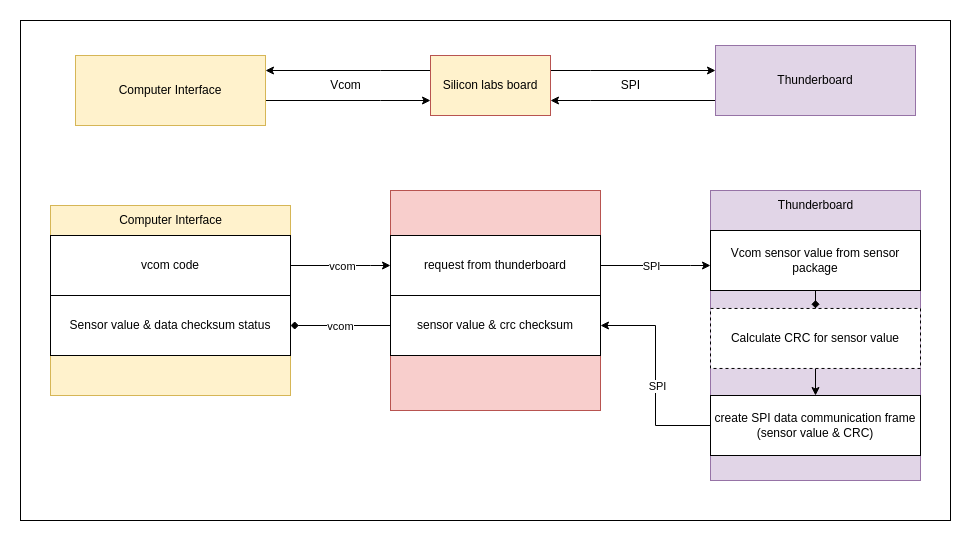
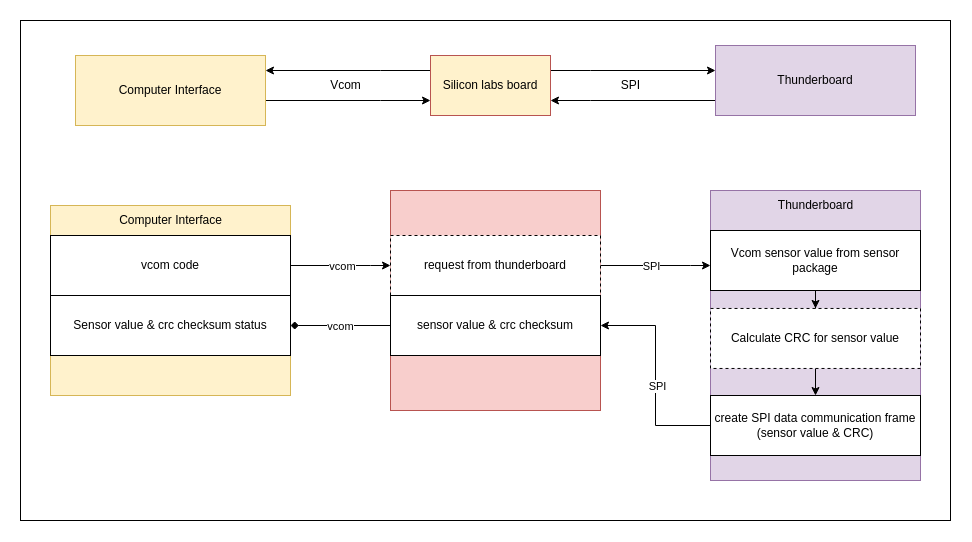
(496, 266) -> (496, 266)
(816, 299) -> (816, 300)
(171, 326) -> (171, 326)
